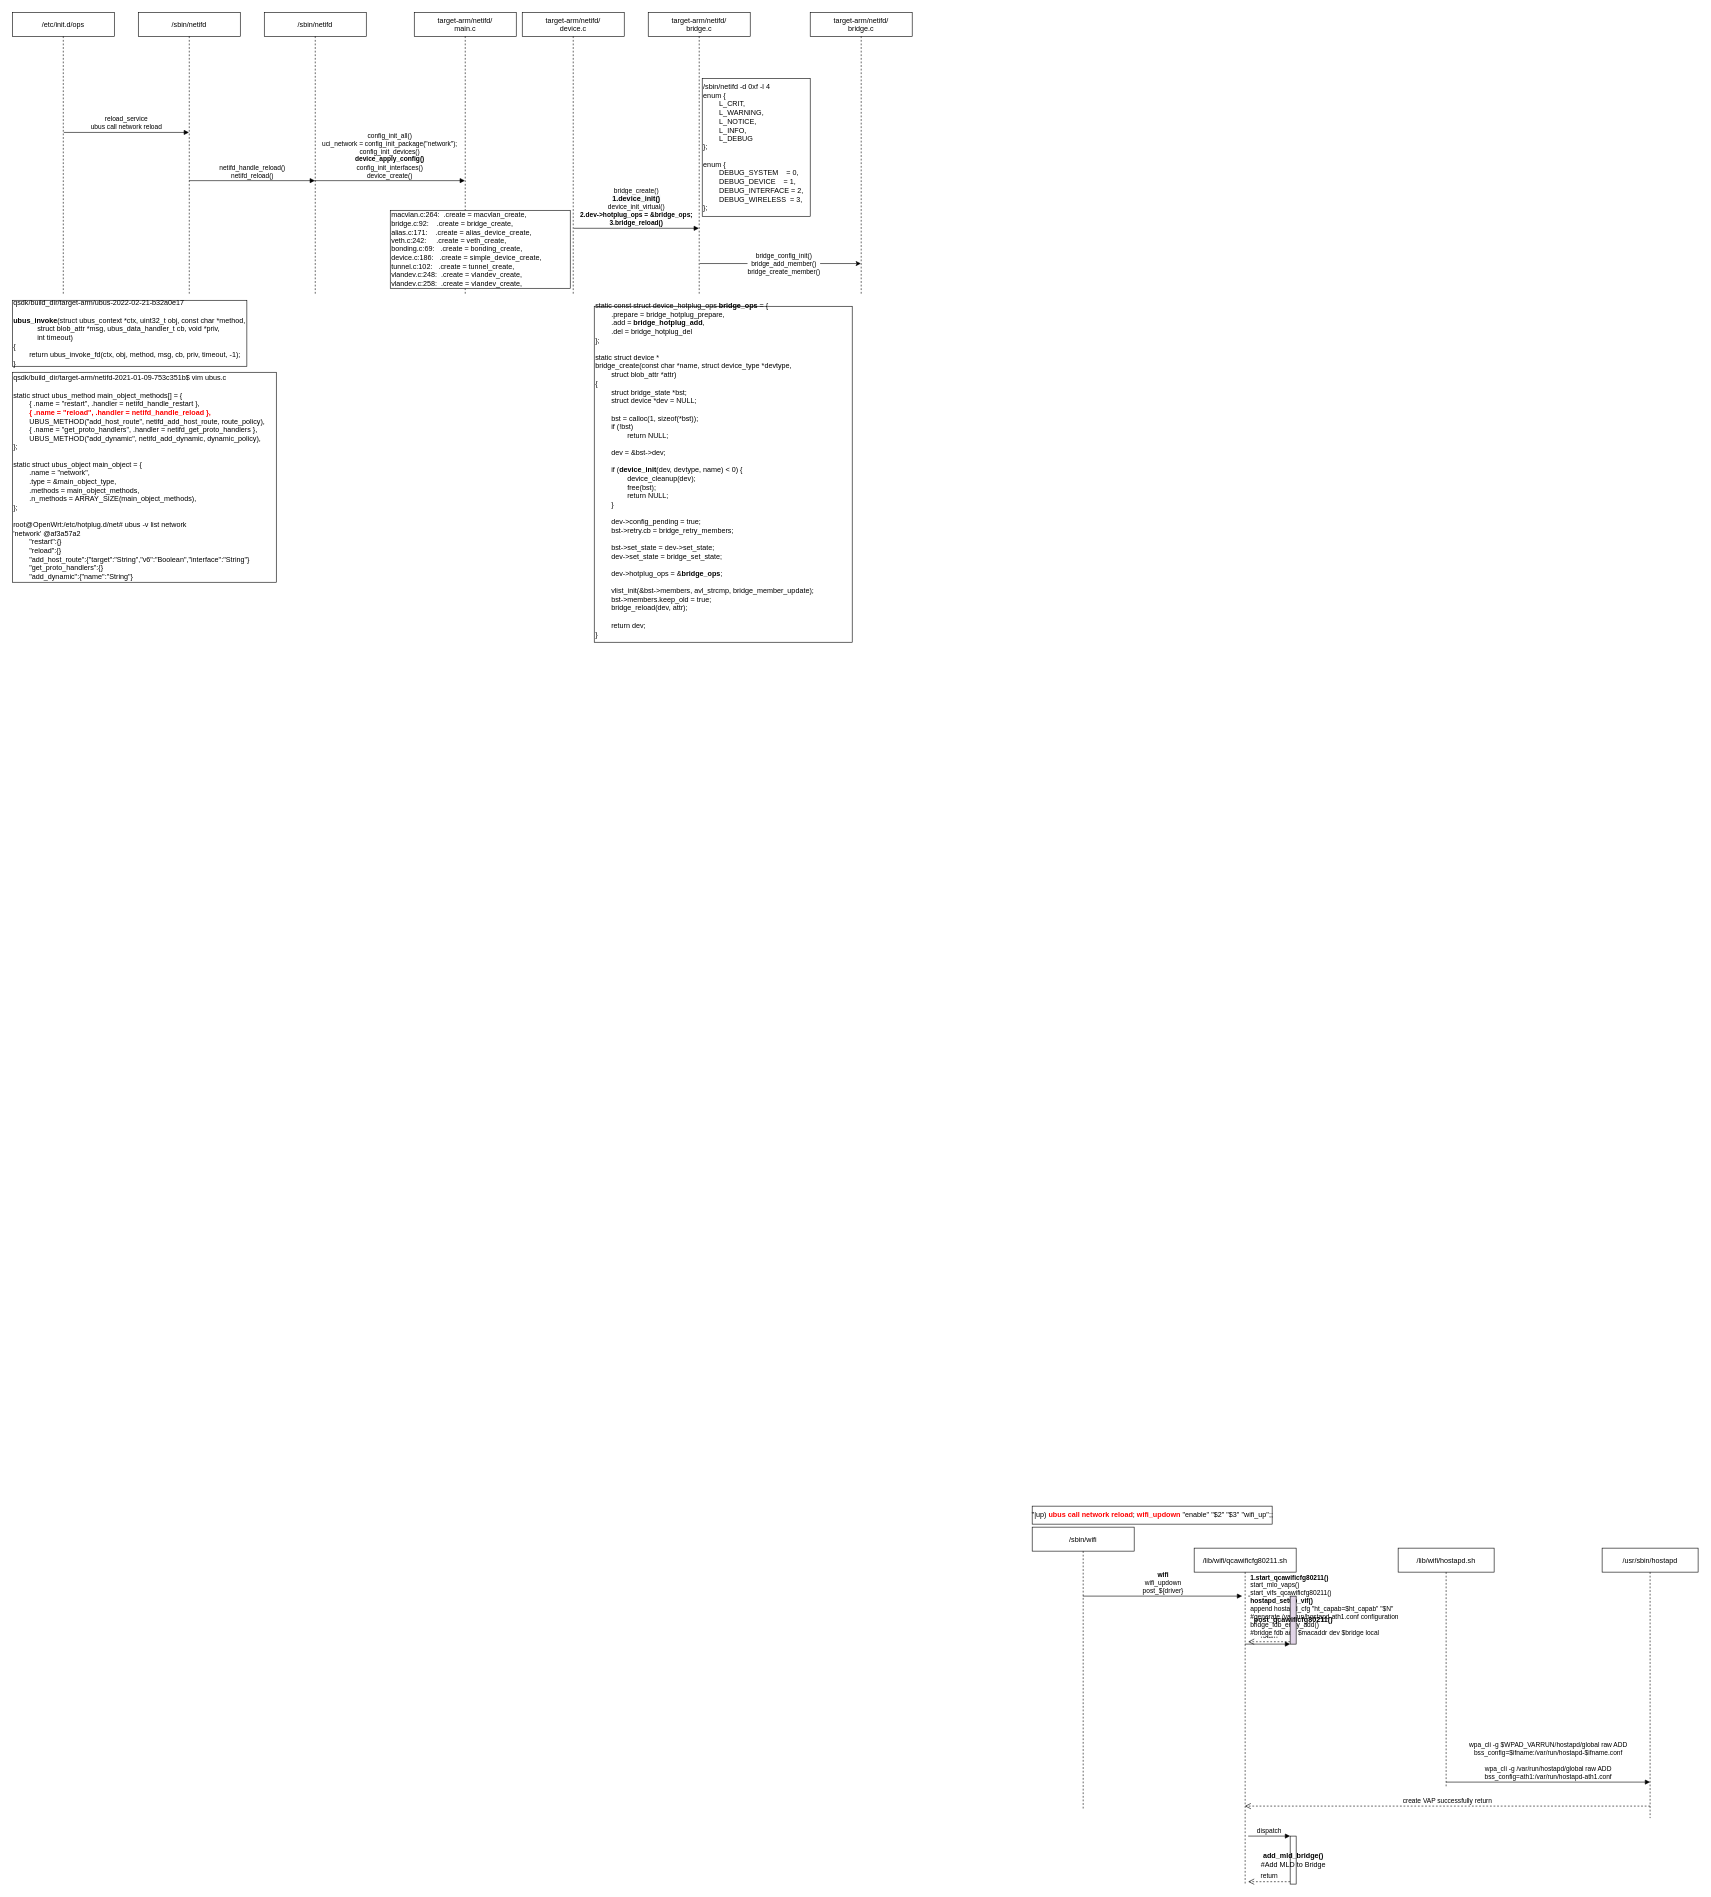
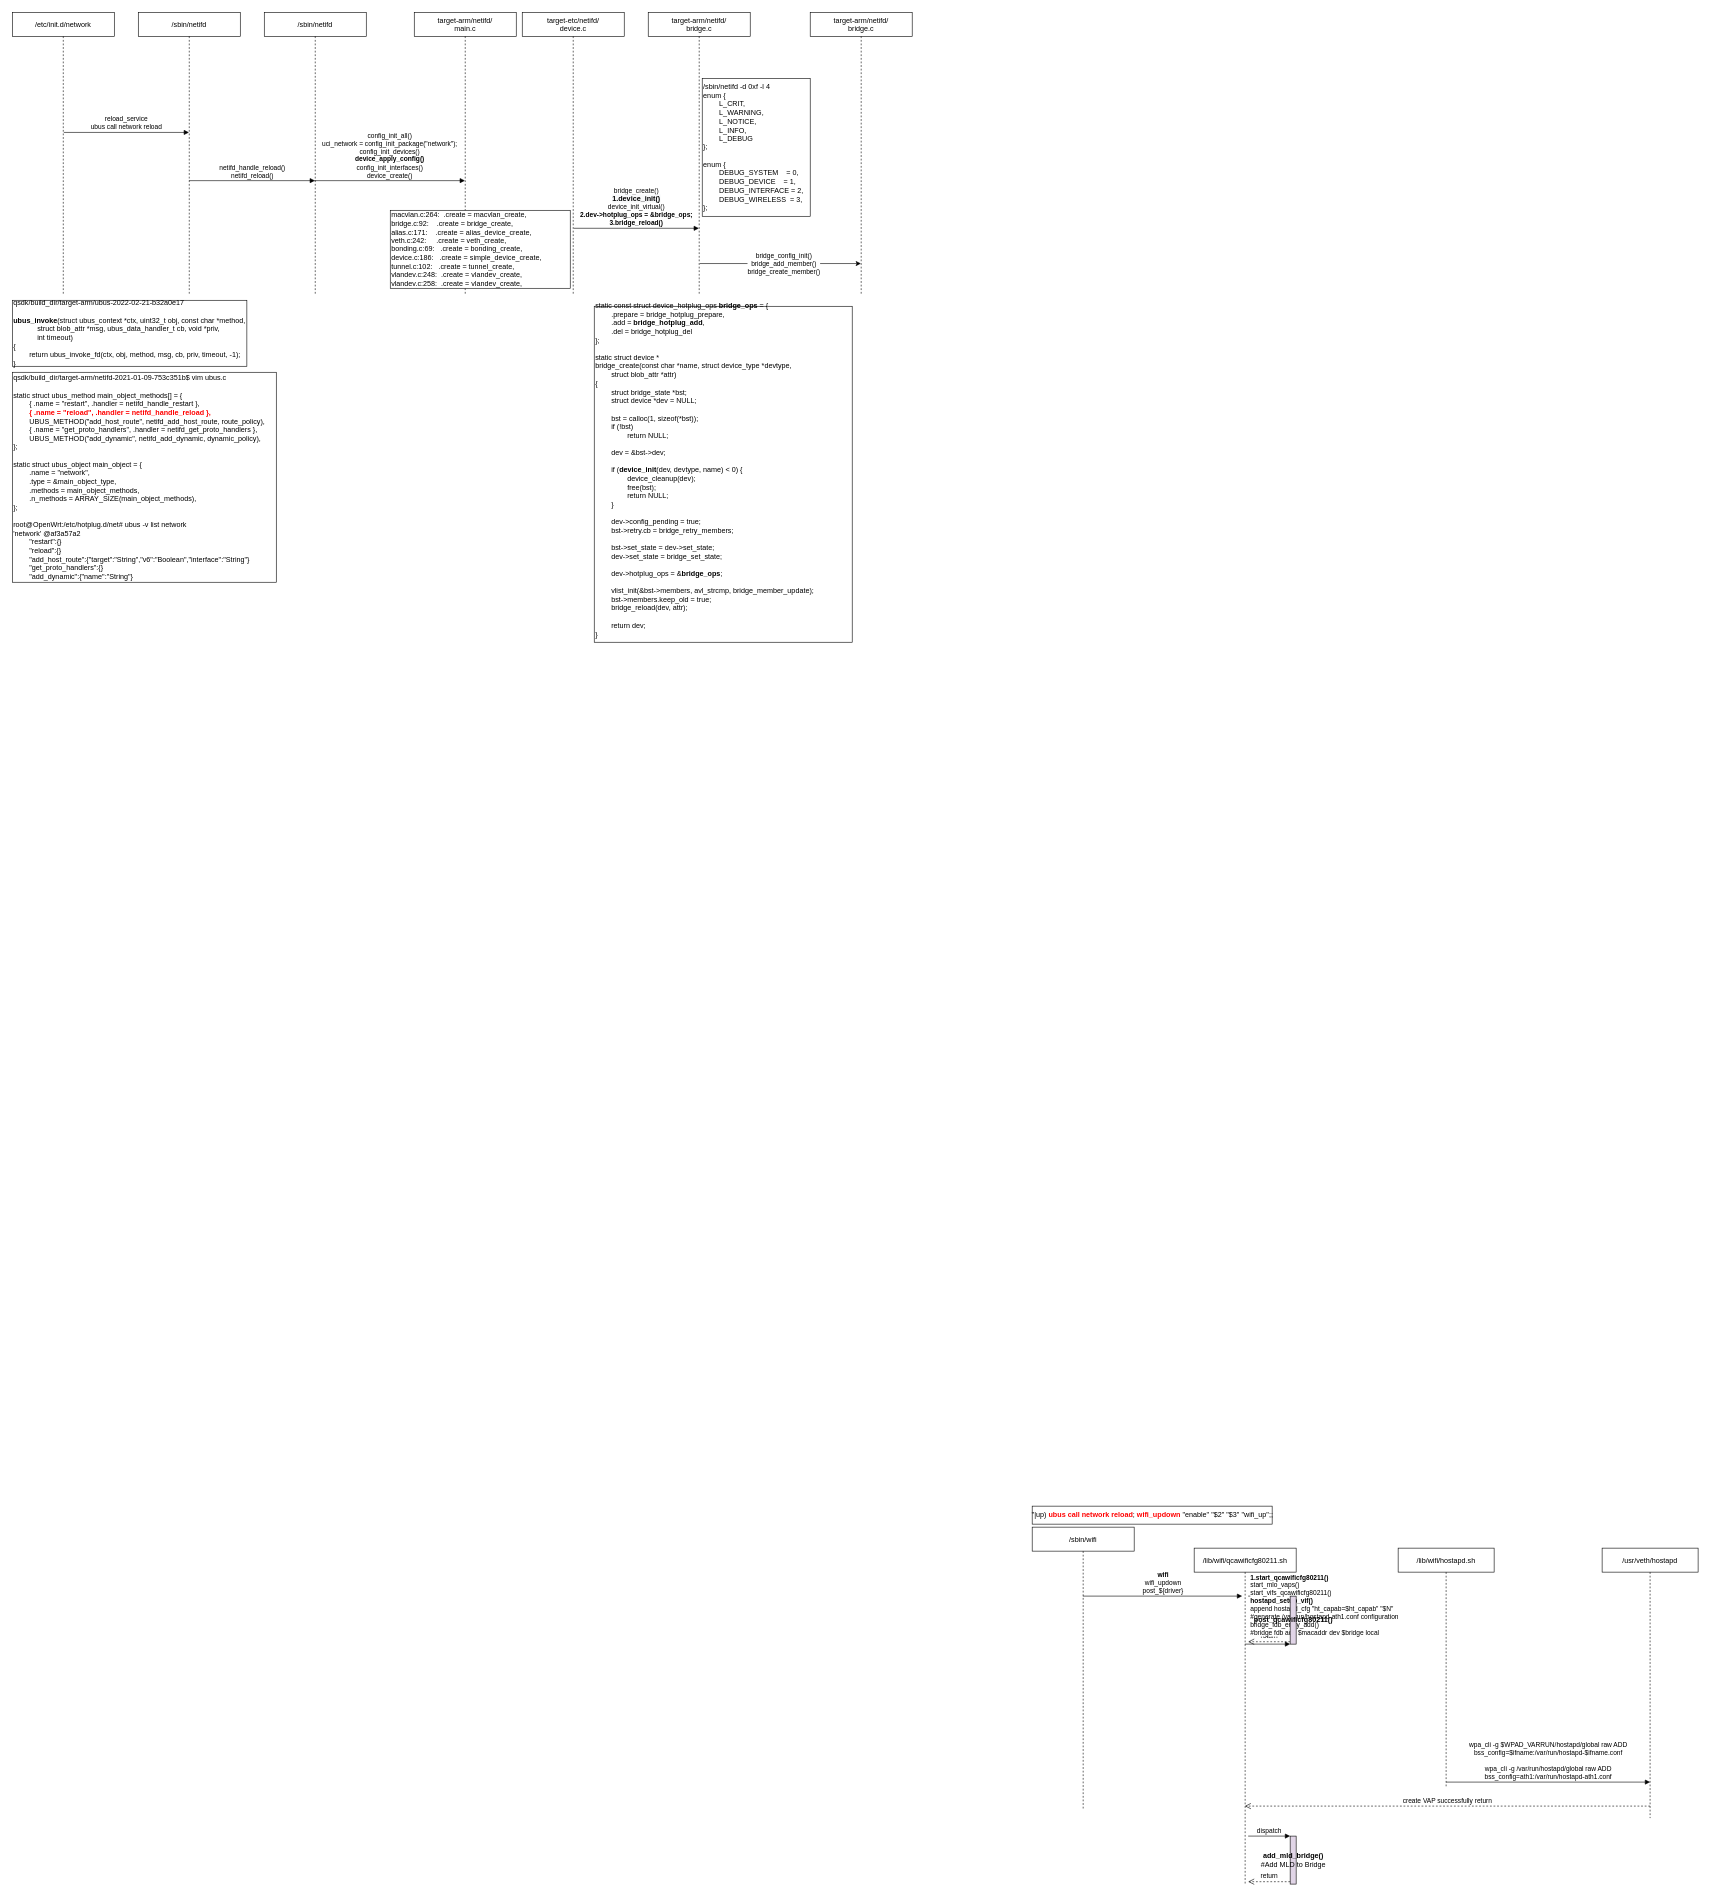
(573, 20) -> (573, 20)
(63, 25) -> (63, 25)
(1650, 1561) -> (1650, 1561)
(1293, 1860) -> (1293, 1860)
